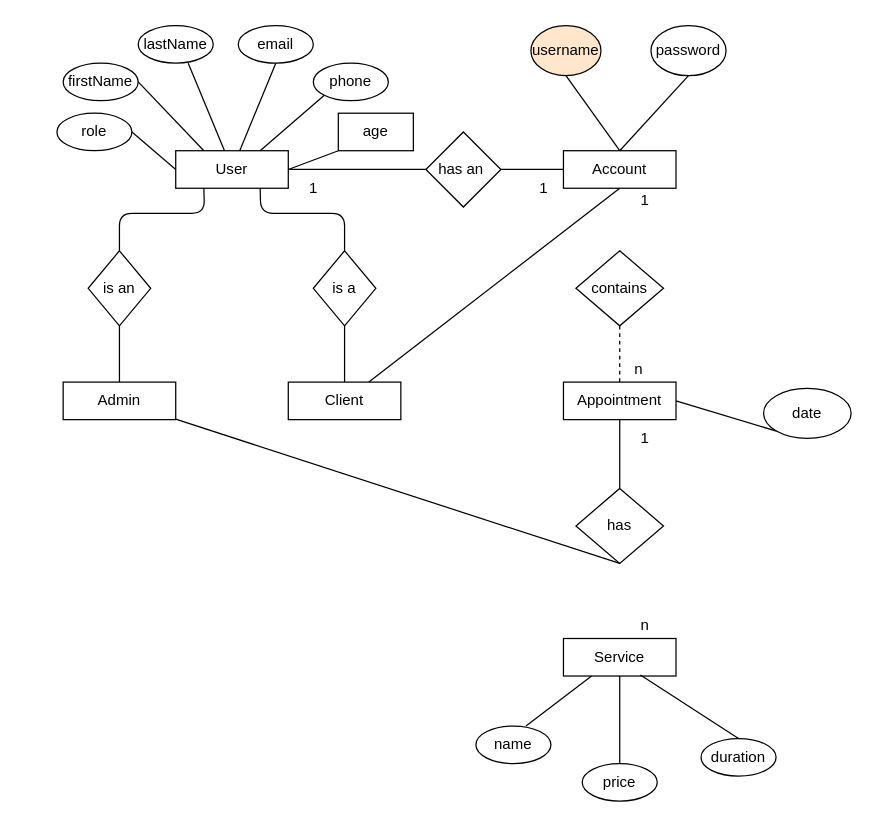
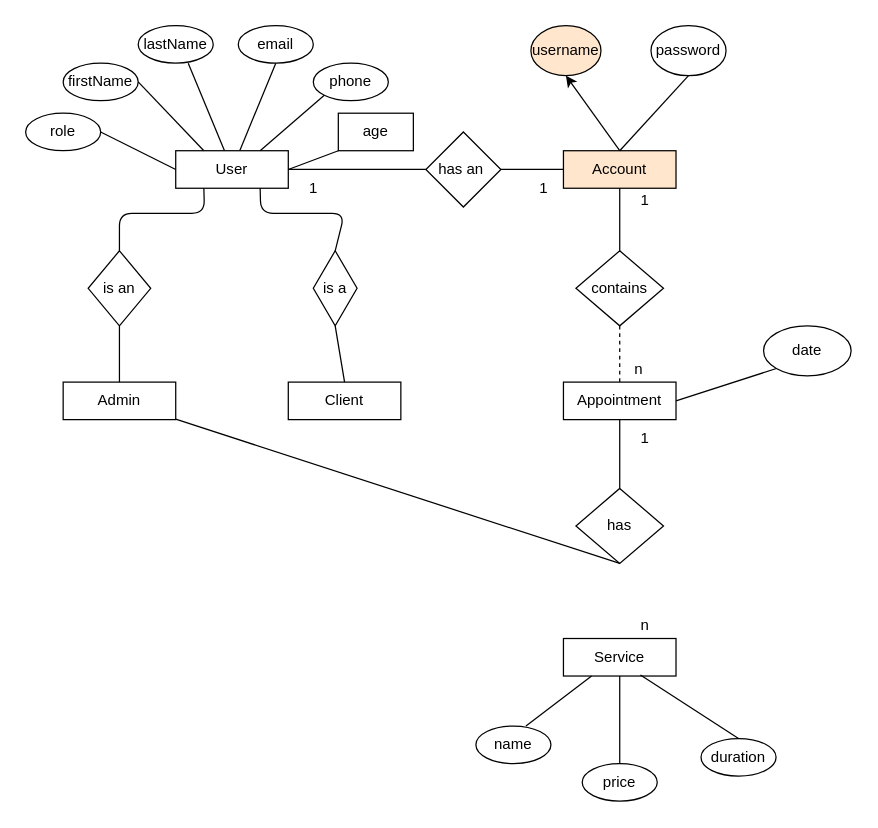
(569, 80) -> (571, 83)
(94, 132) -> (63, 132)
(619, 169) -> (619, 169)
(494, 285) -> (619, 219)
(344, 288) -> (335, 288)
(807, 413) -> (807, 351)
